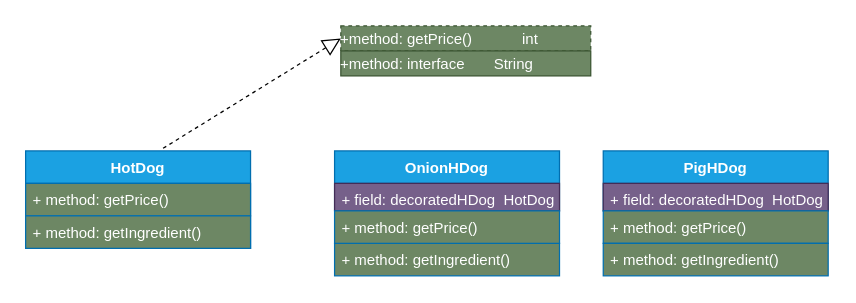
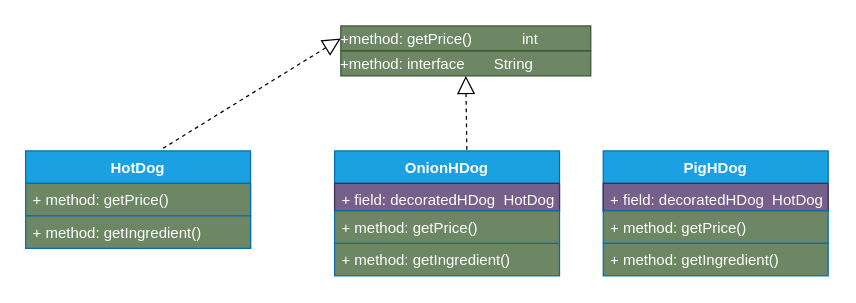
(466, 38) -> (466, 38)
none -> (467, 121)
